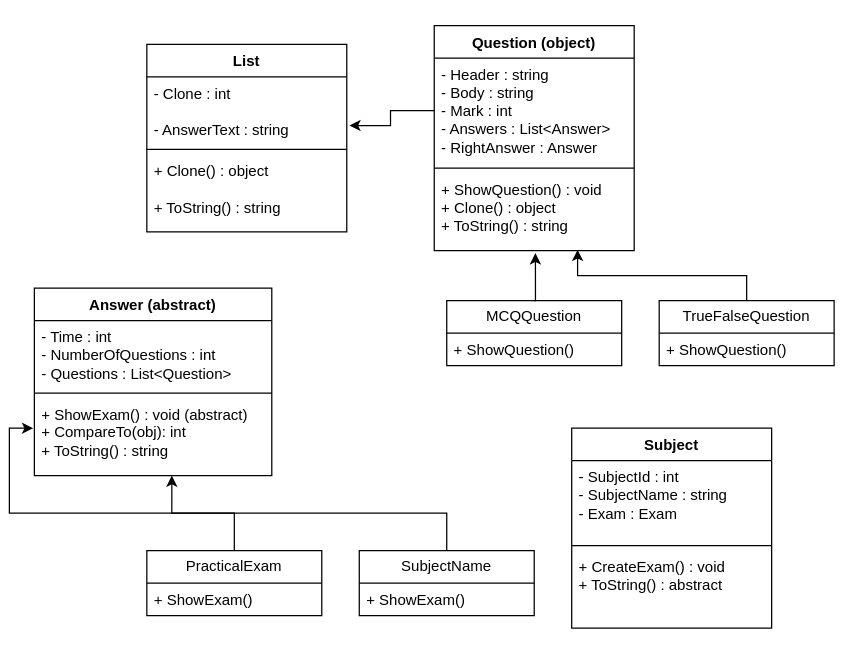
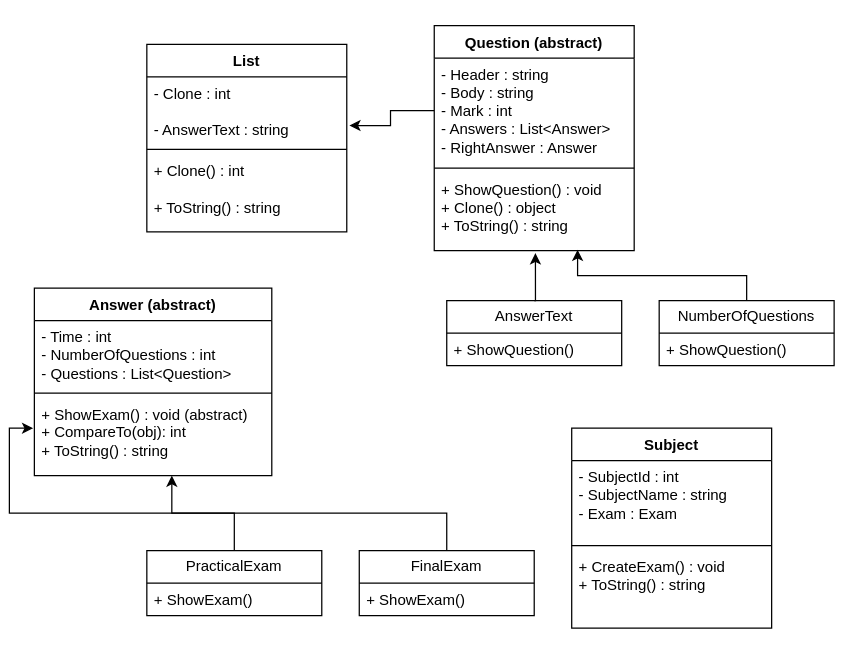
(534, 43) -> (534, 43)
(231, 181) -> (231, 181)
(534, 317) -> (534, 317)
(747, 317) -> (747, 317)
(447, 567) -> (447, 567)
(666, 577) -> (658, 577)
